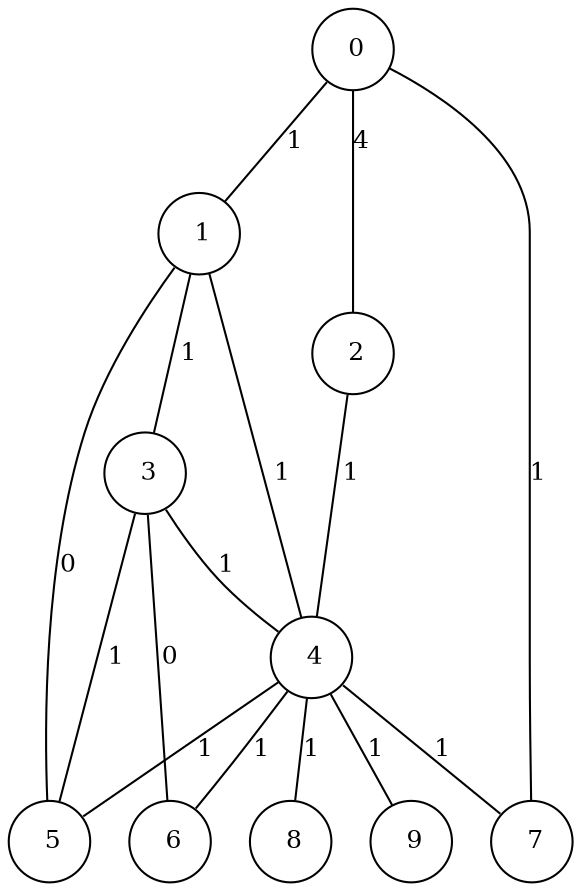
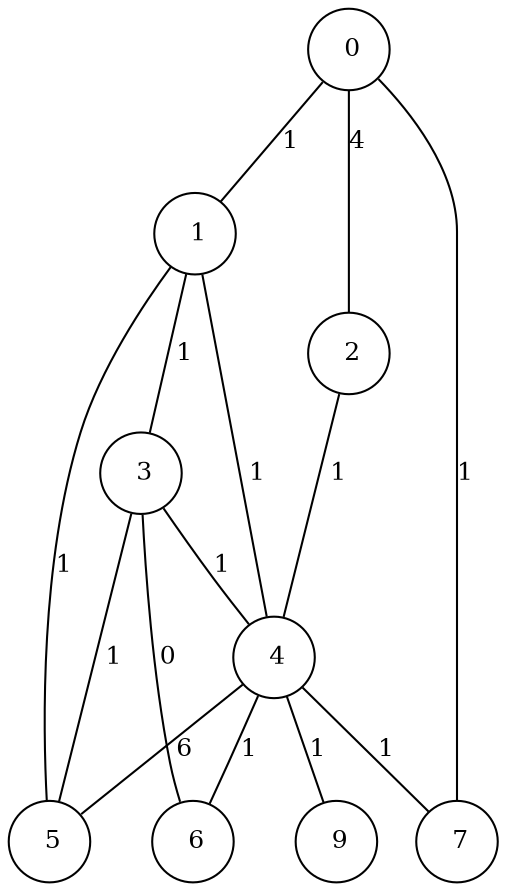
(68, 565) -> (64, 565)
(205, 750) -> (185, 750)
(291, 842) -> none
